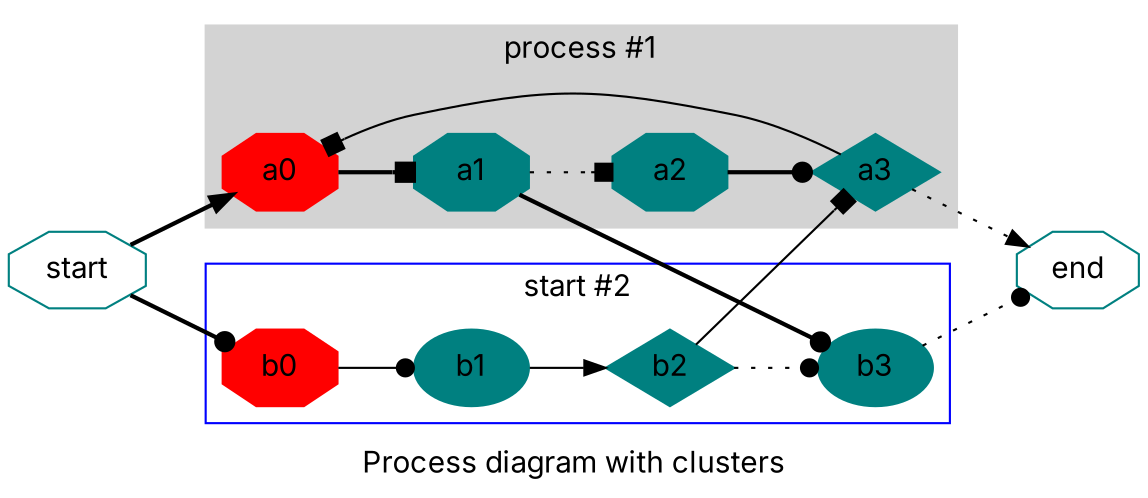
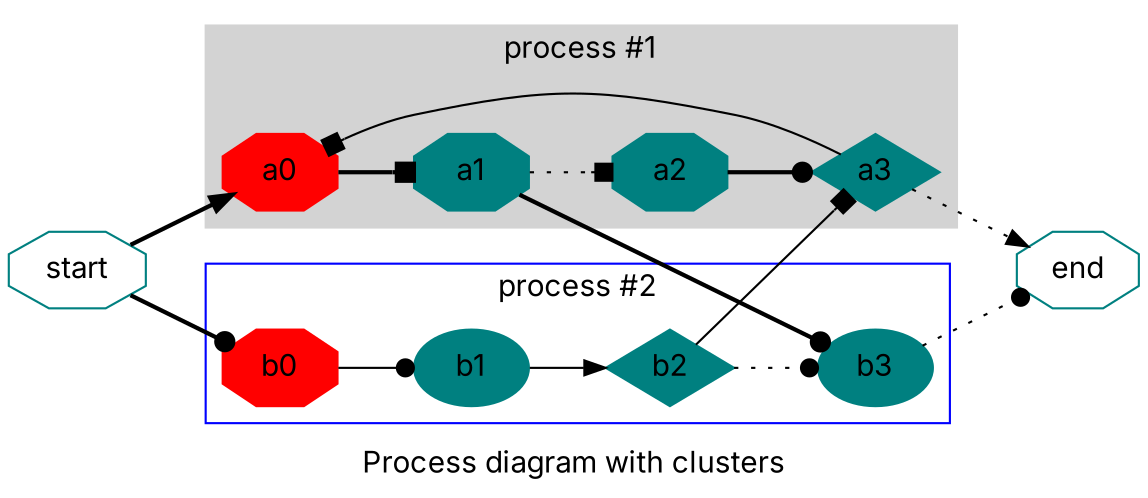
(578, 288) -> (578, 288)
